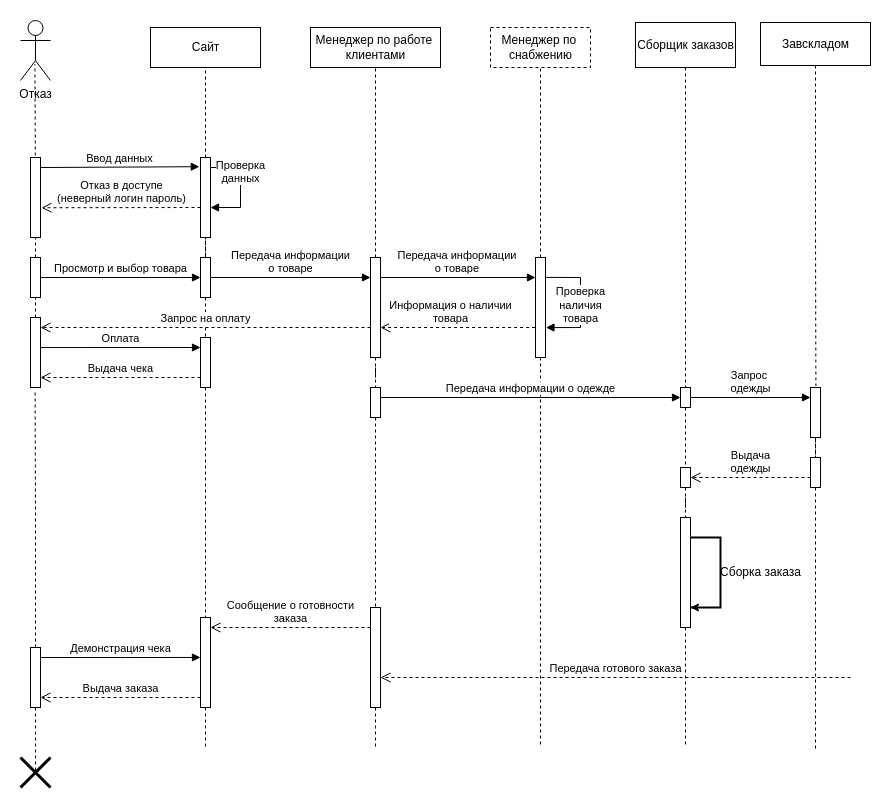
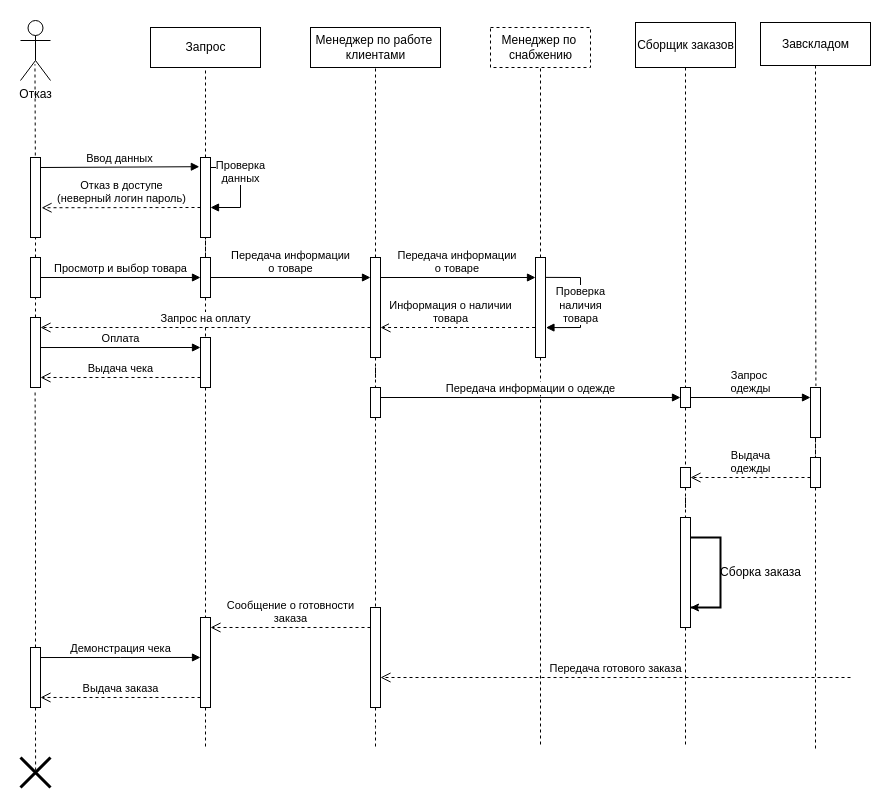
(206, 48) -> (206, 48)
